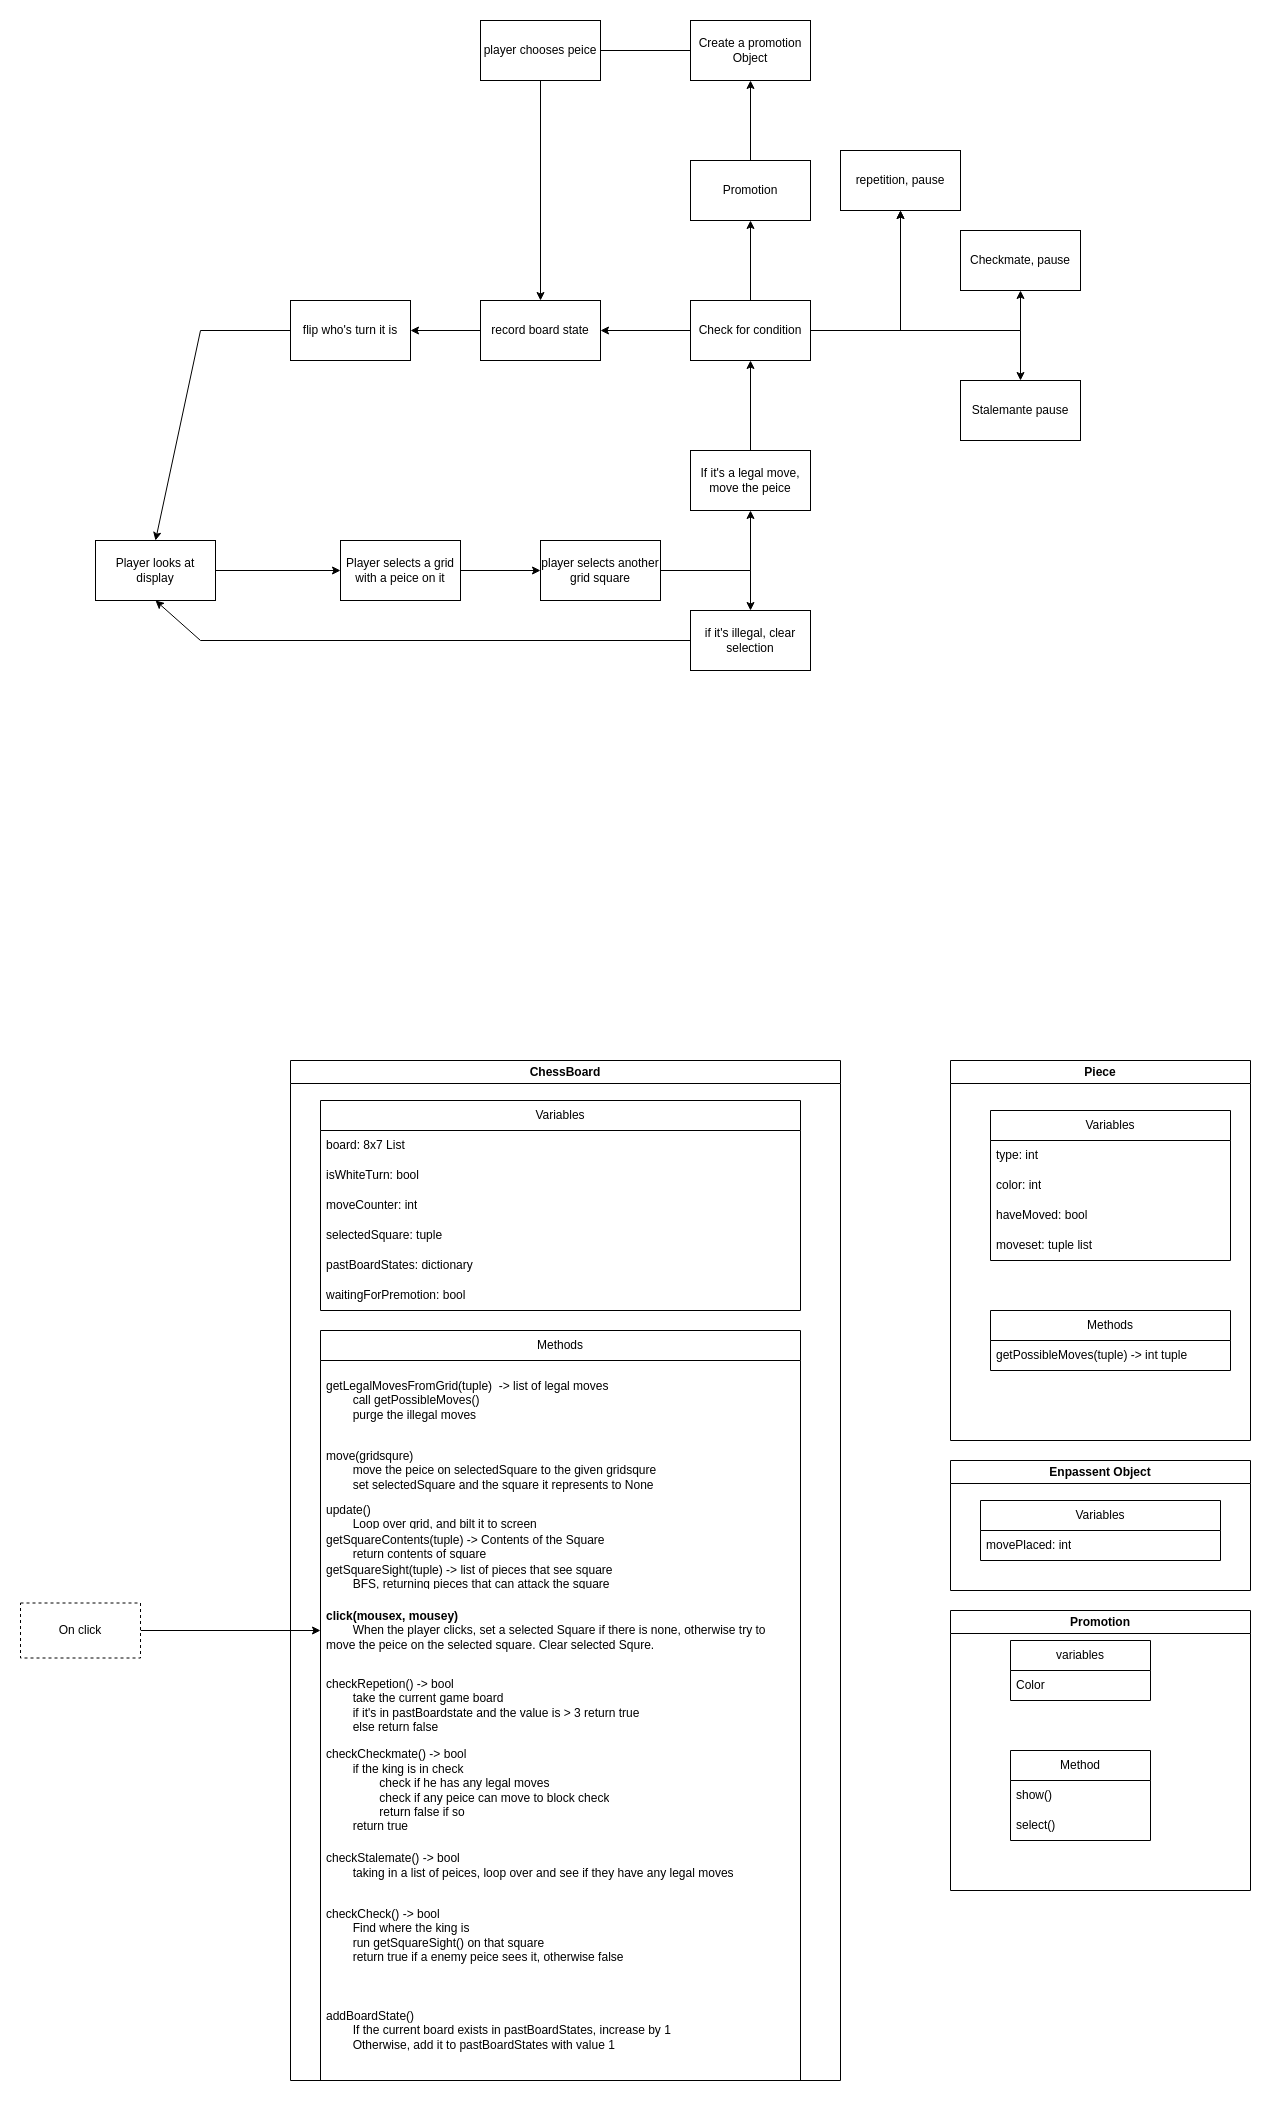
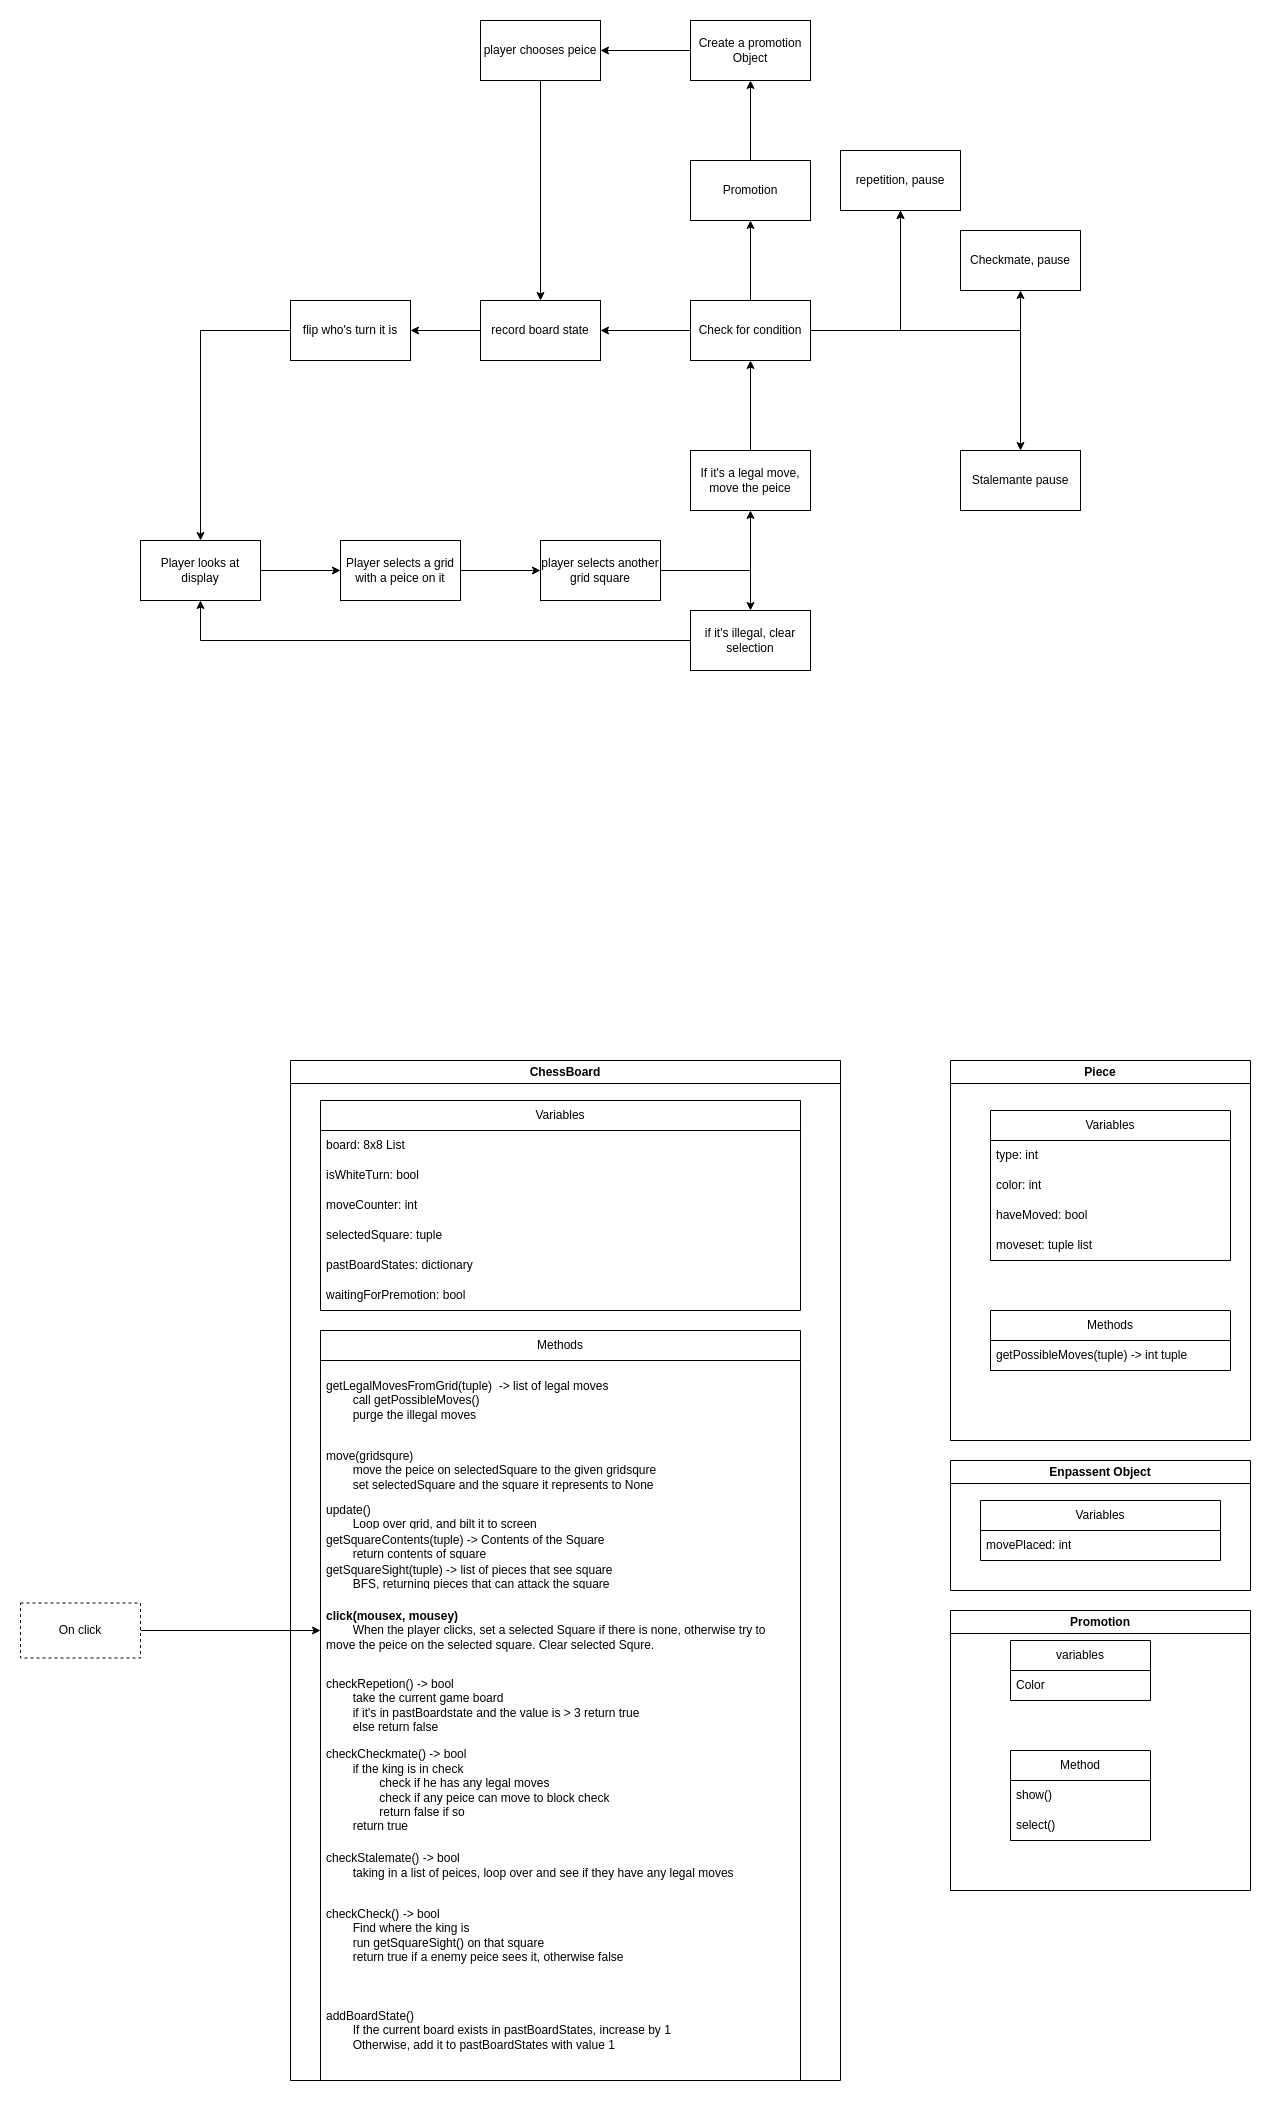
(606, 51) -> (608, 51)
(1021, 411) -> (1021, 481)
(156, 571) -> (201, 571)
(371, 1146) -> (371, 1146)
